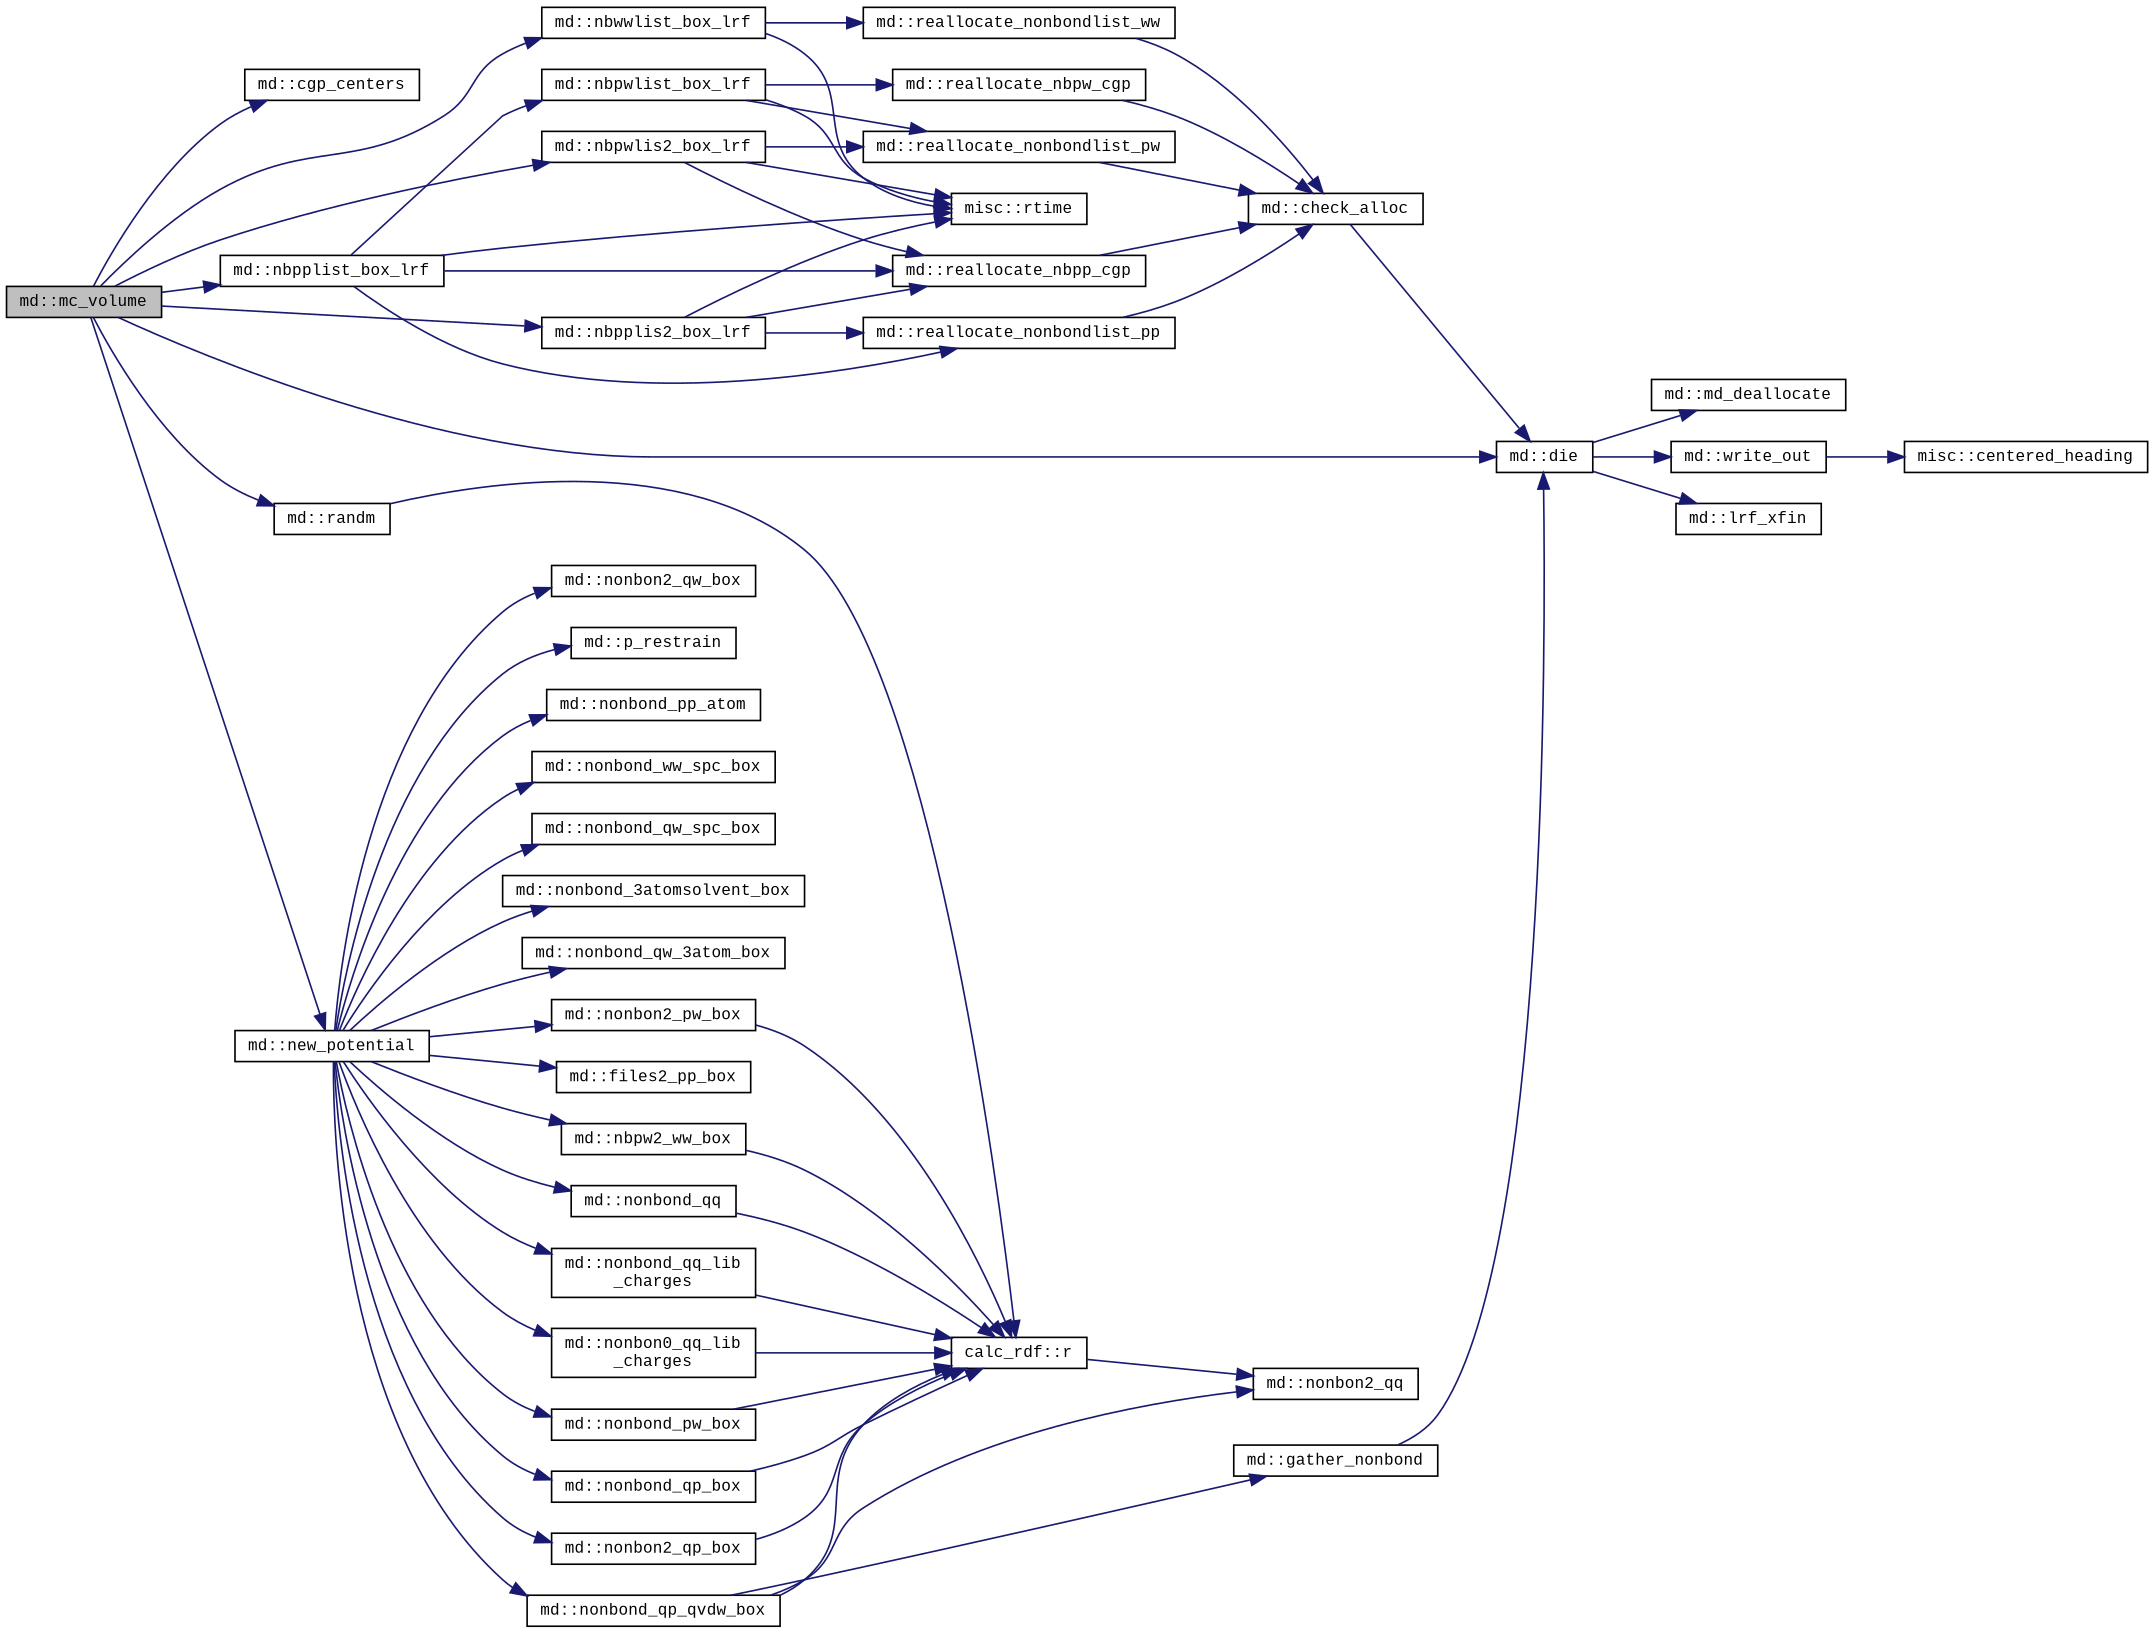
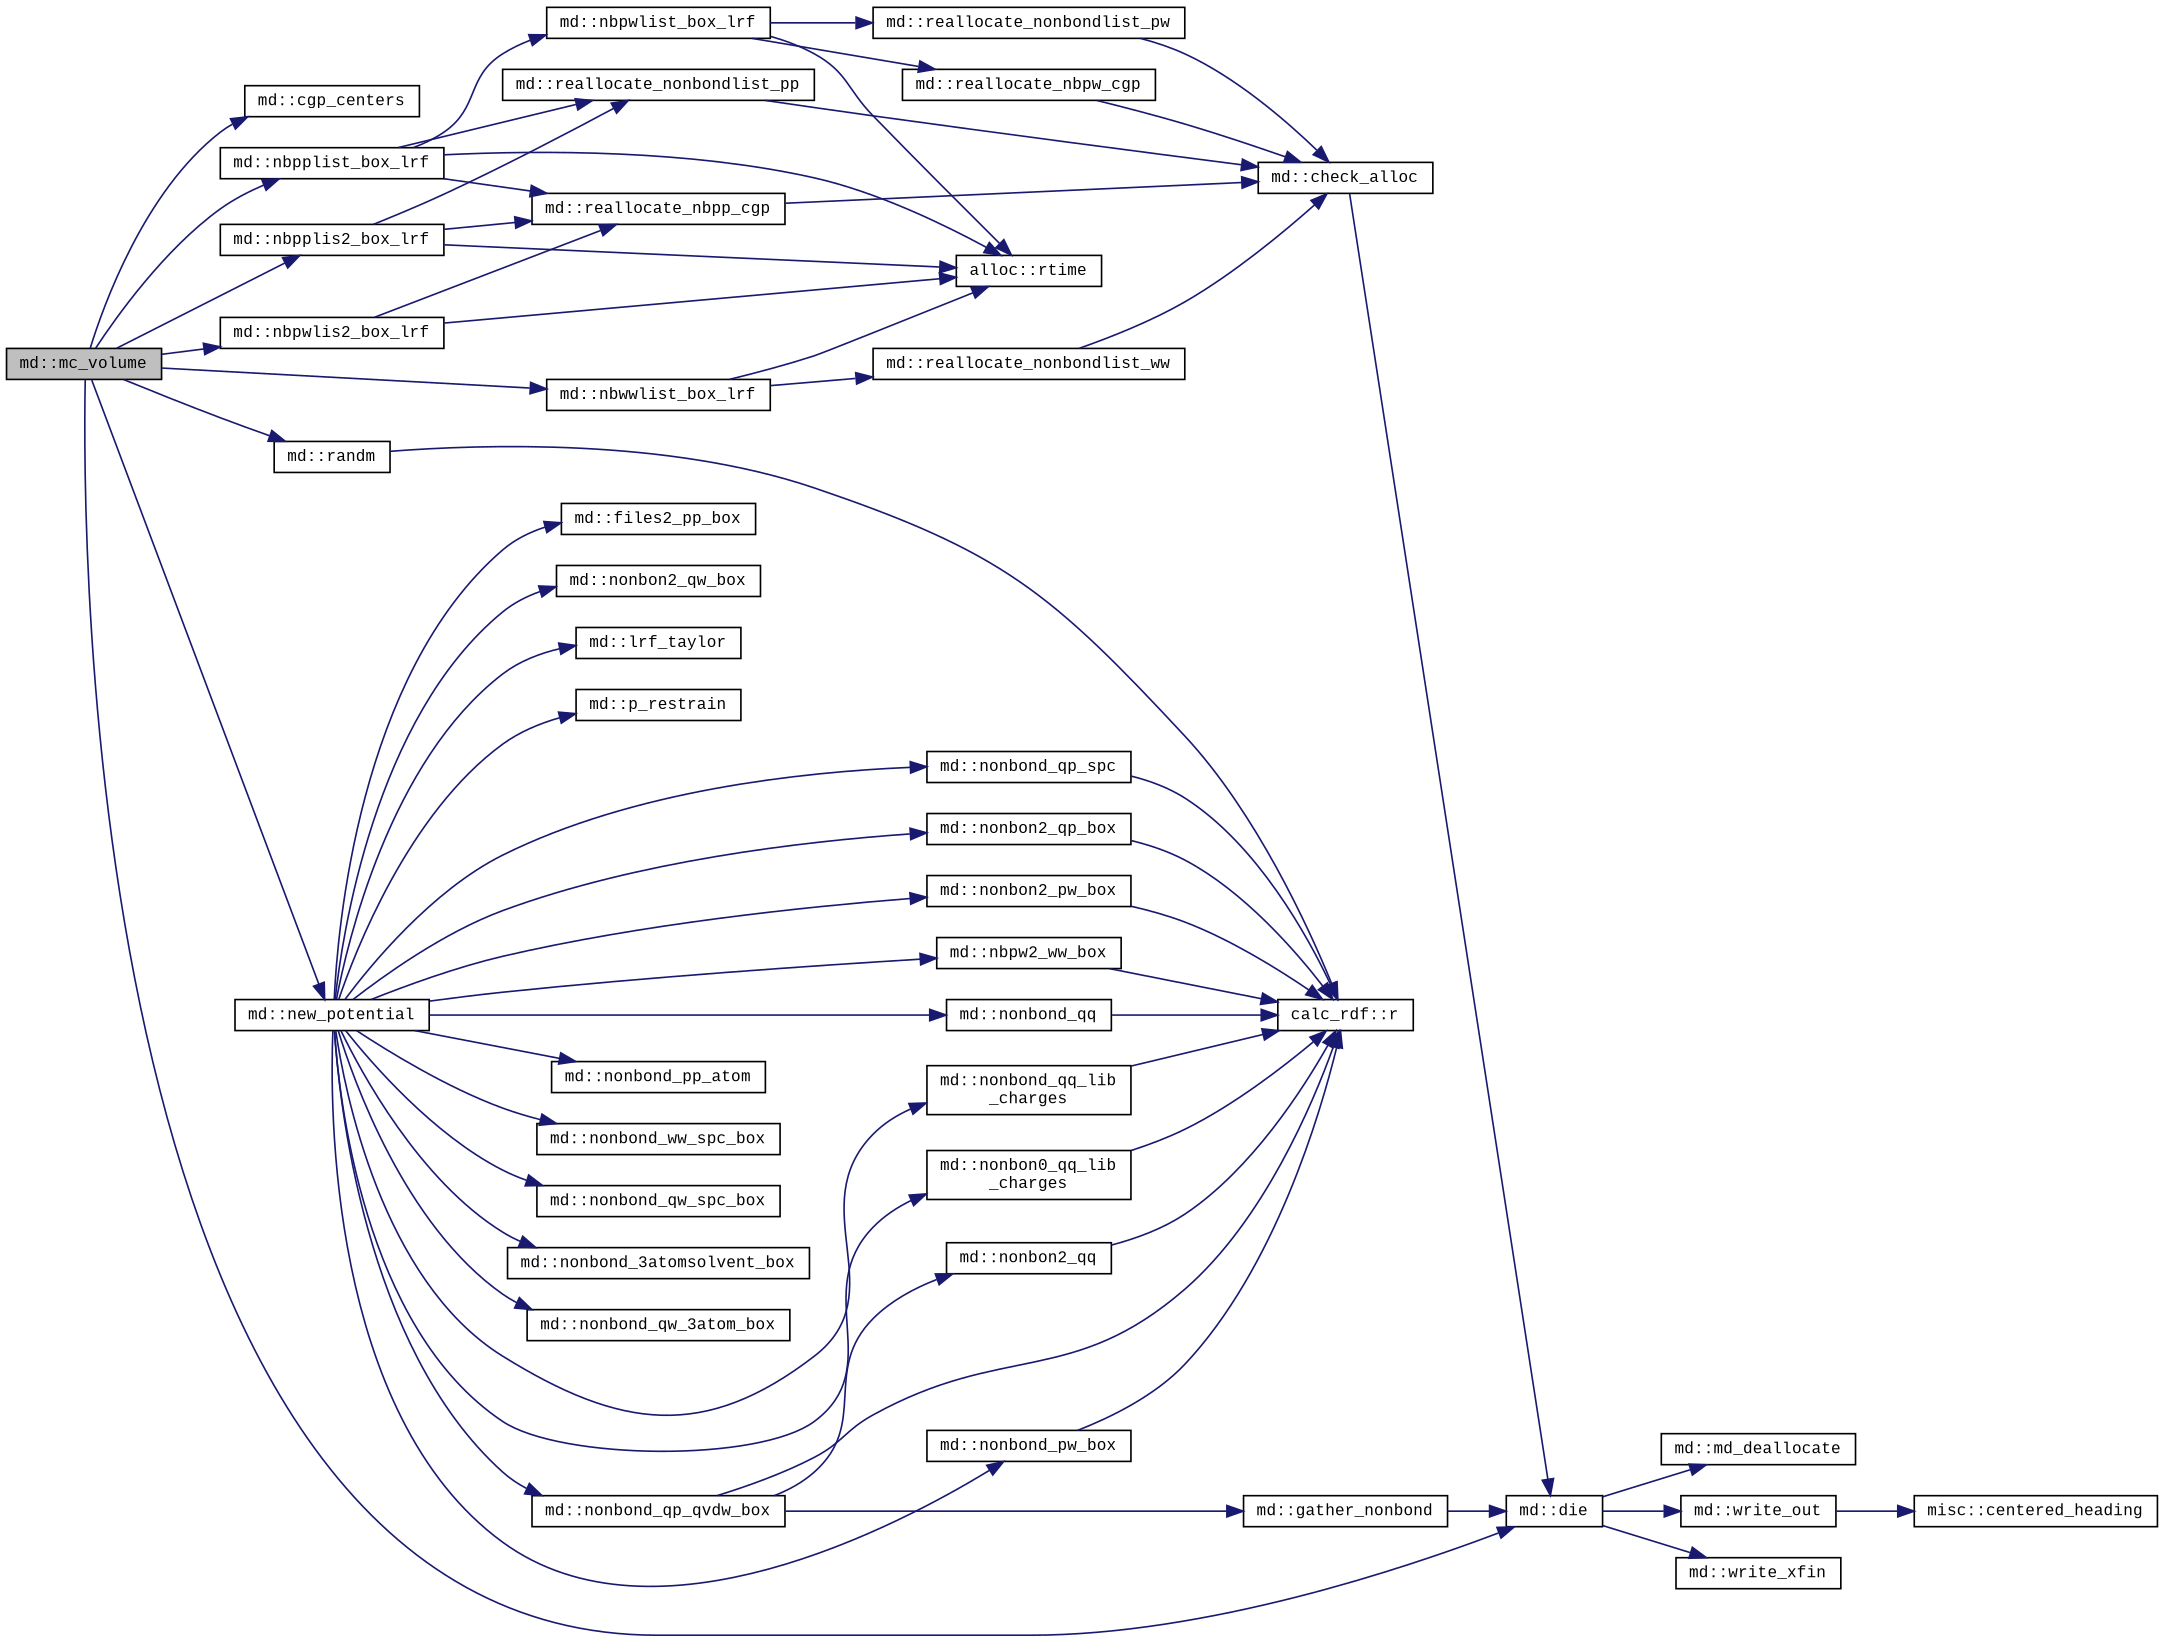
(806, 147) -> none
(1019, 209) -> (1029, 271)
(1749, 519) -> (1758, 1573)
none -> (658, 643)
(1162, 1367) -> (1239, 1167)
(654, 1487) -> (1029, 767)
